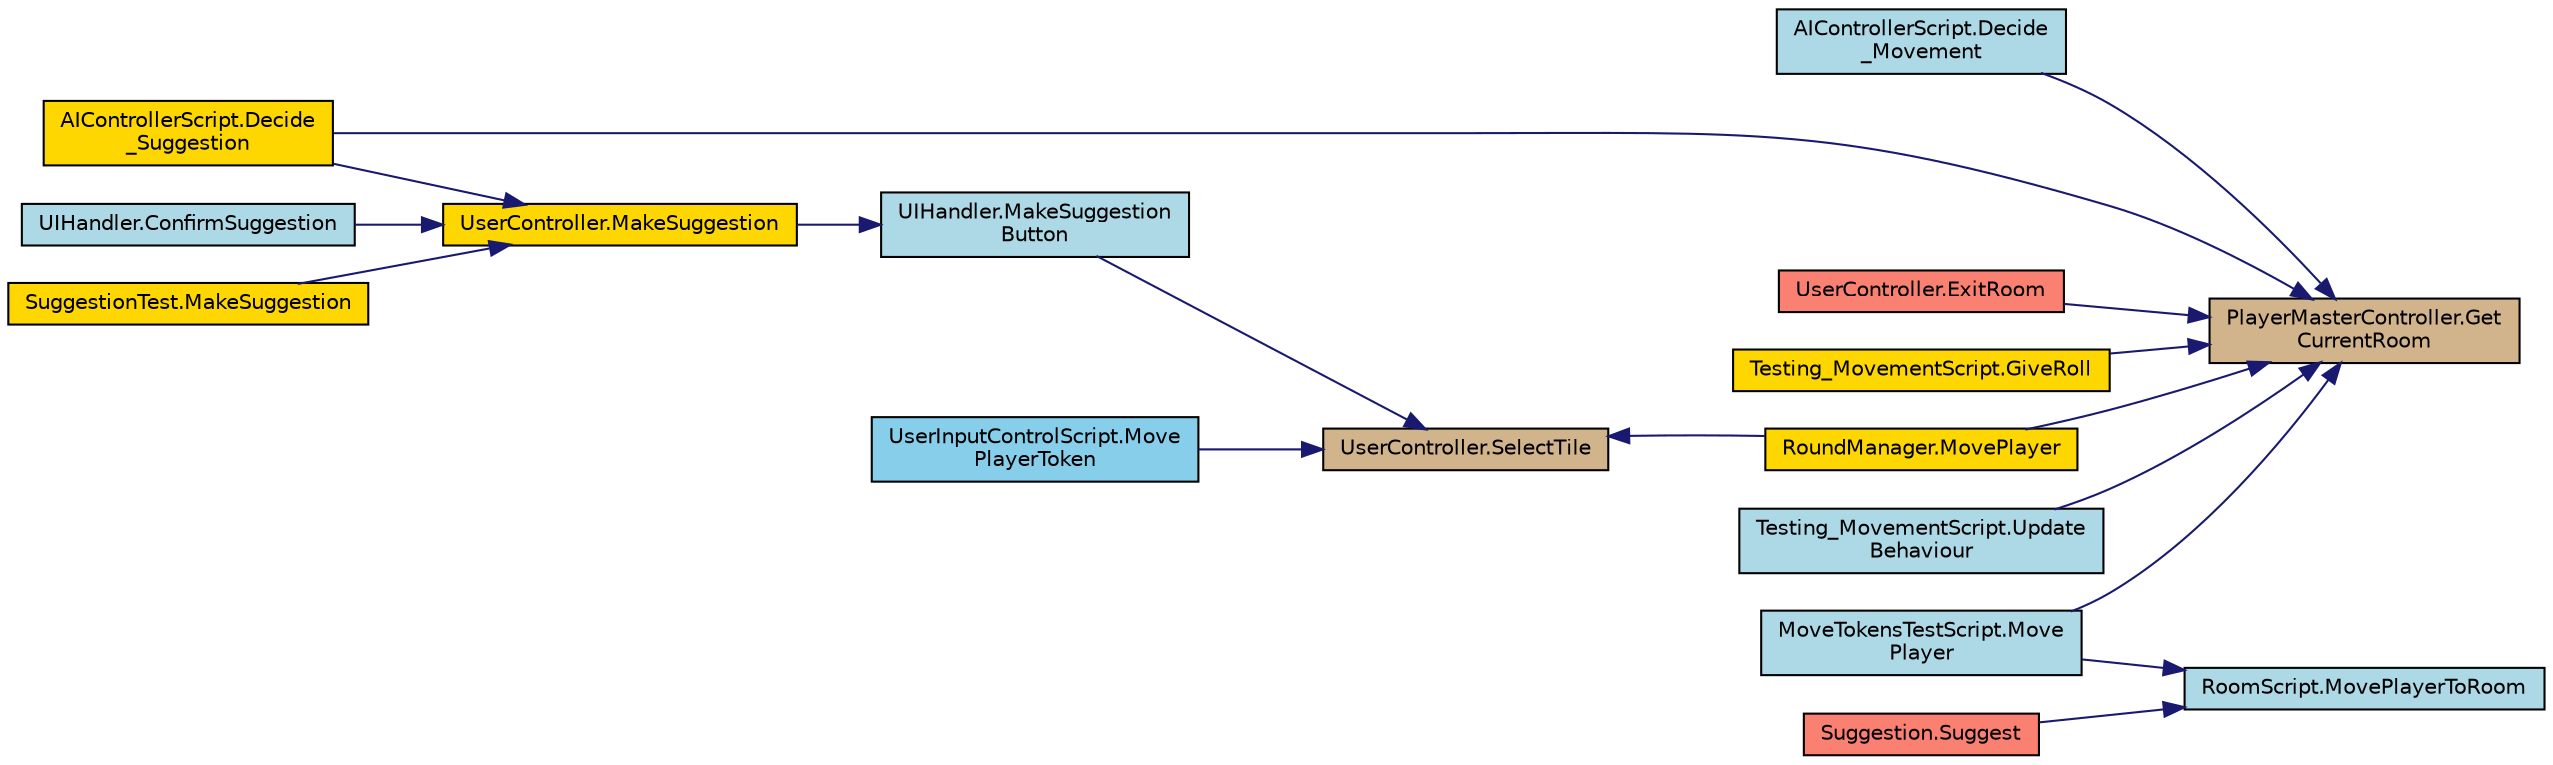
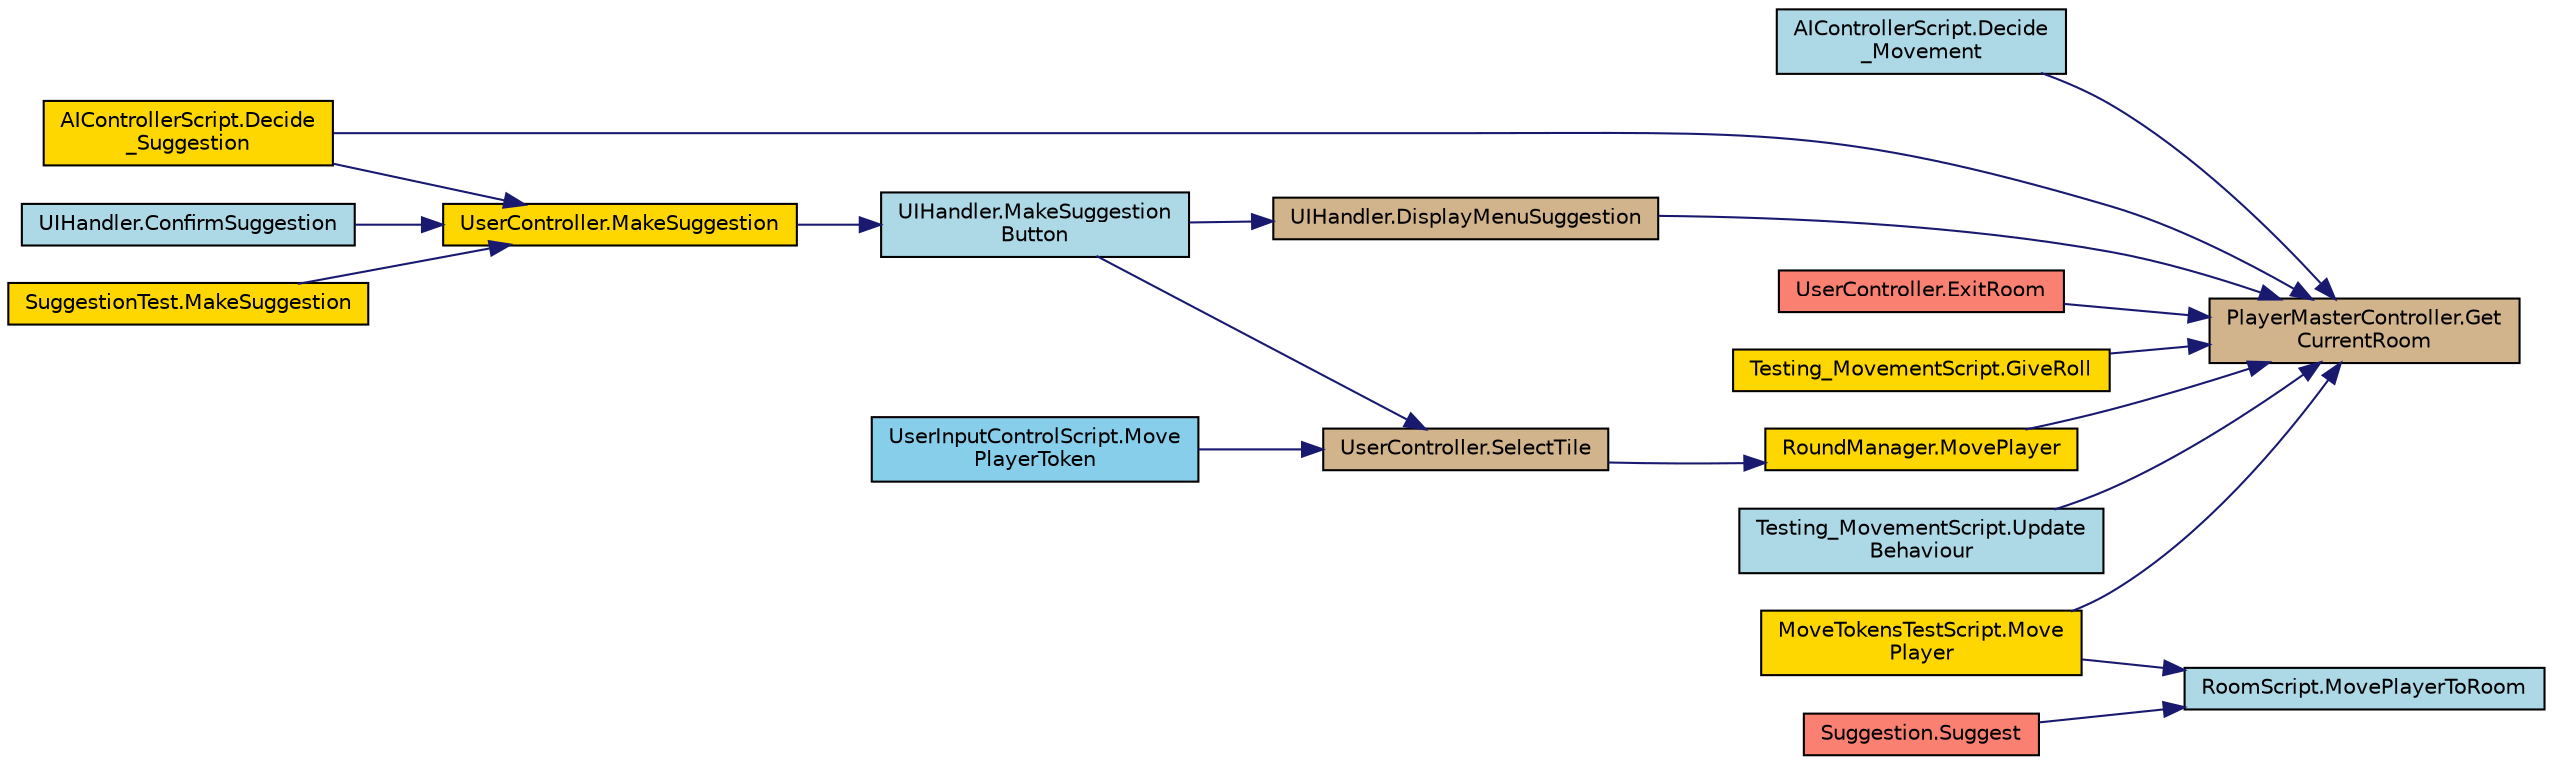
none -> (1466, 218)
(1697, 435) -> (1676, 463)
(1921, 643) -> (1921, 643)
